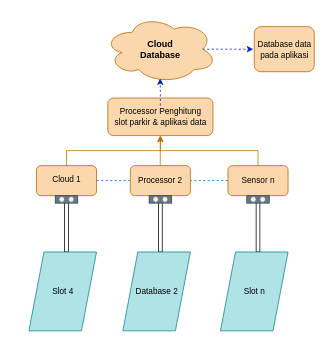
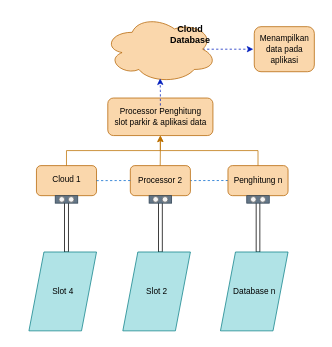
(160, 49) -> (190, 34)
(284, 49) -> (284, 49)
(258, 180) -> (258, 180)
(157, 291) -> (157, 291)
(254, 291) -> (254, 291)
